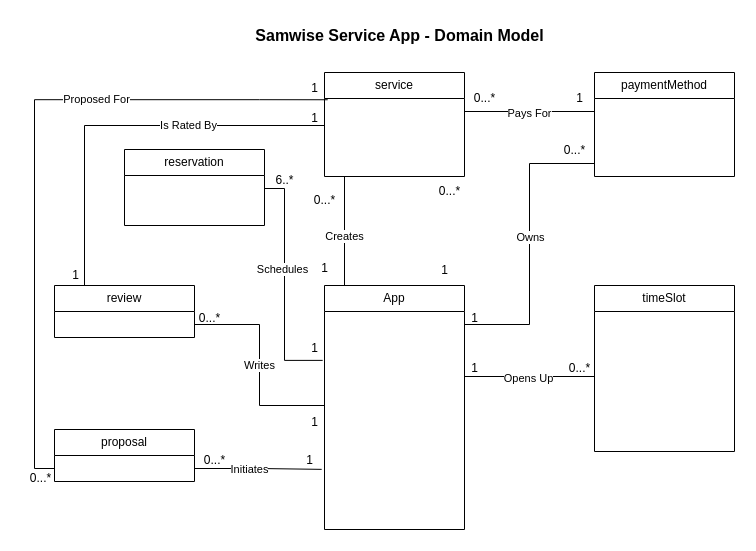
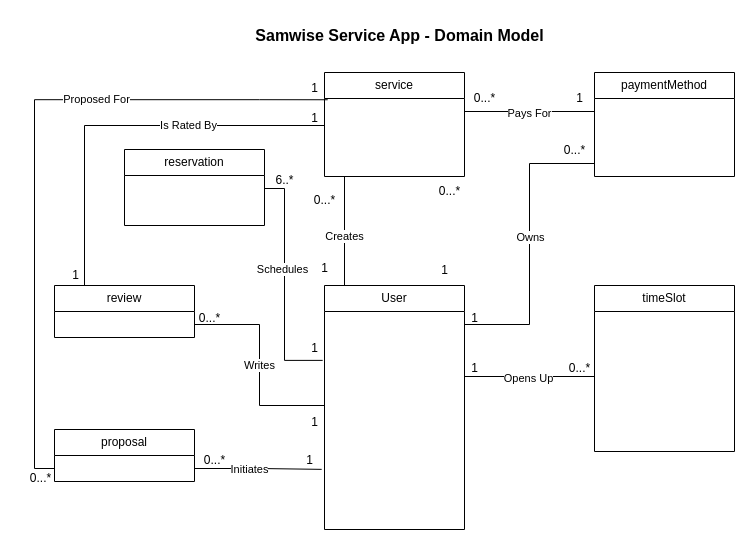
(395, 299) -> (395, 299)
